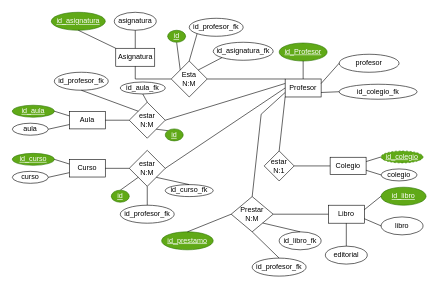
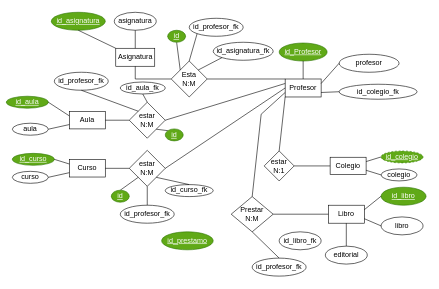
(33, 111) -> (27, 102)
(209, 223) -> none
(282, 228) -> none
